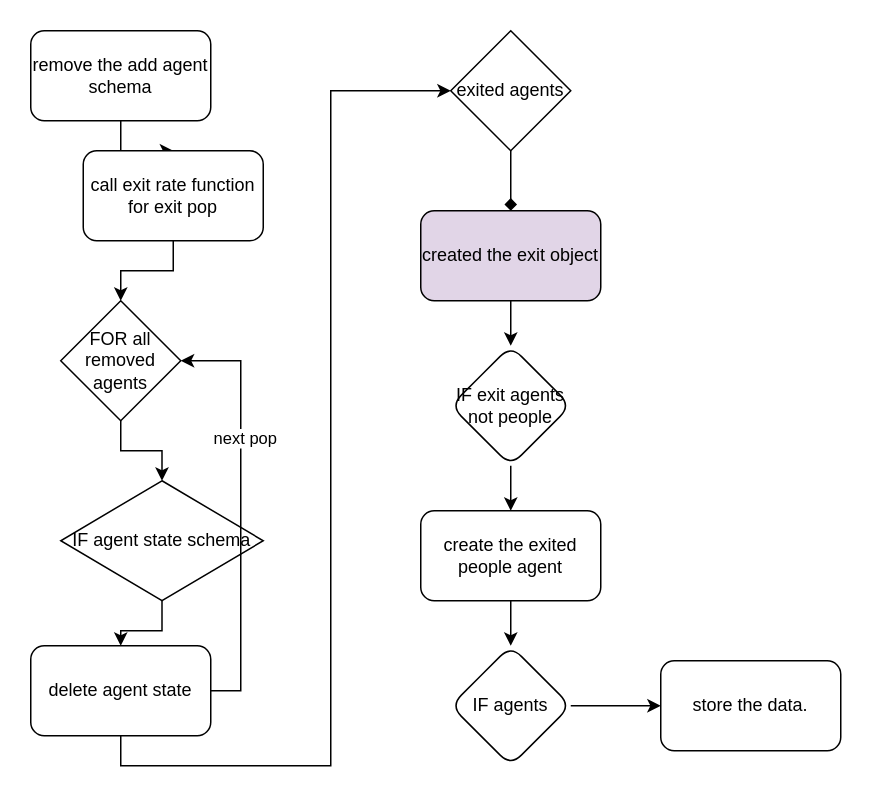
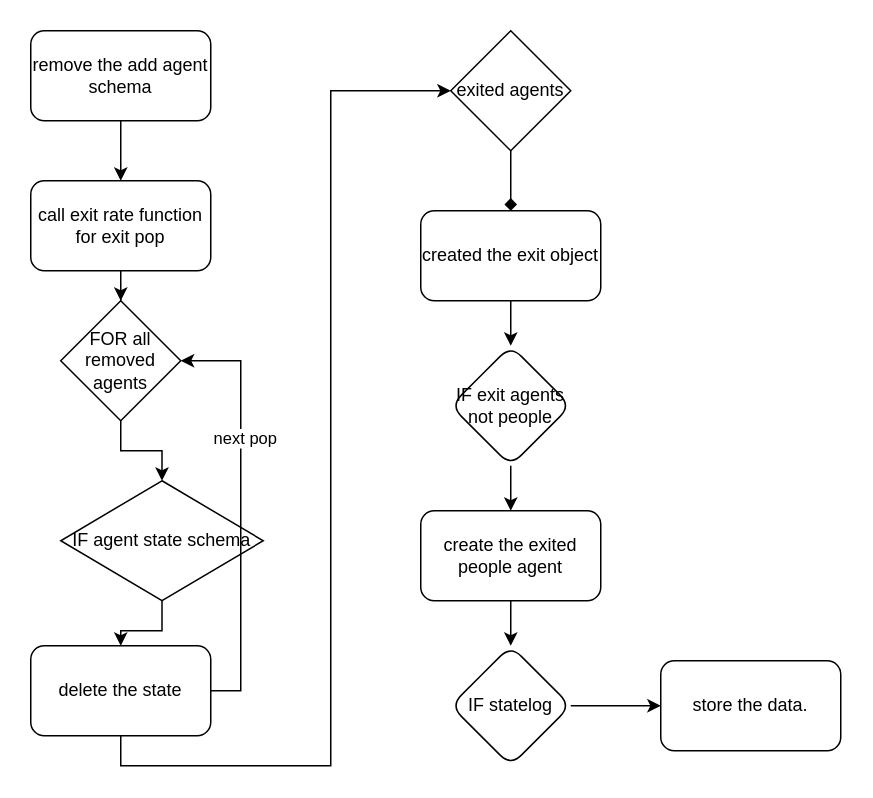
(173, 196) -> (121, 226)
(511, 256) -> (511, 256)
(121, 691) -> (121, 691)
(511, 706) -> (511, 706)
